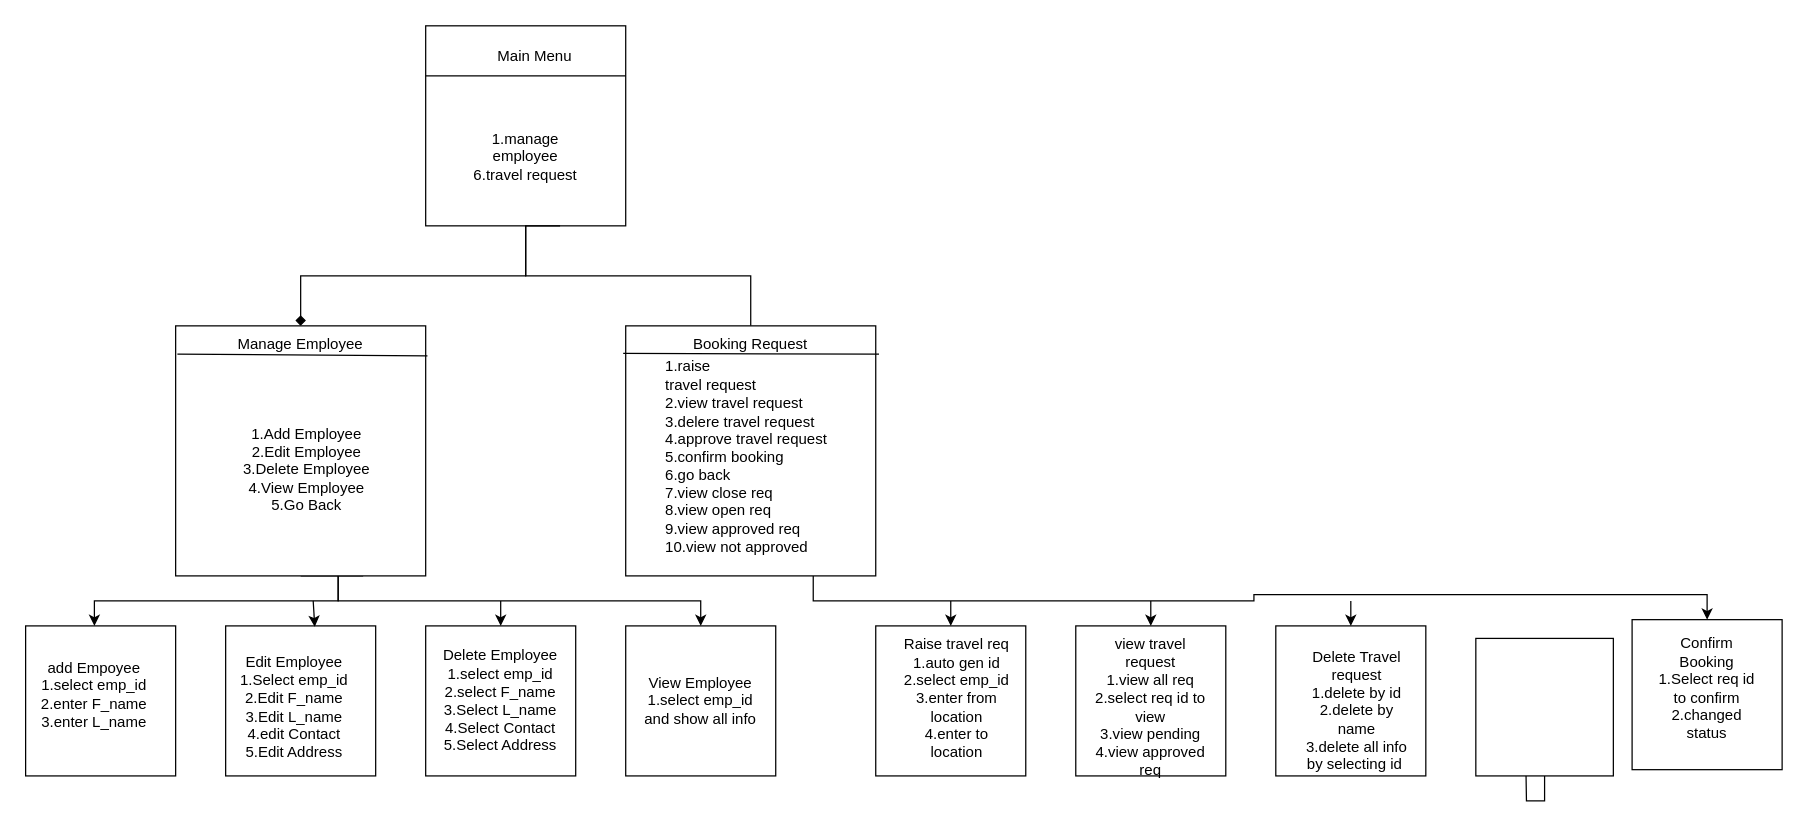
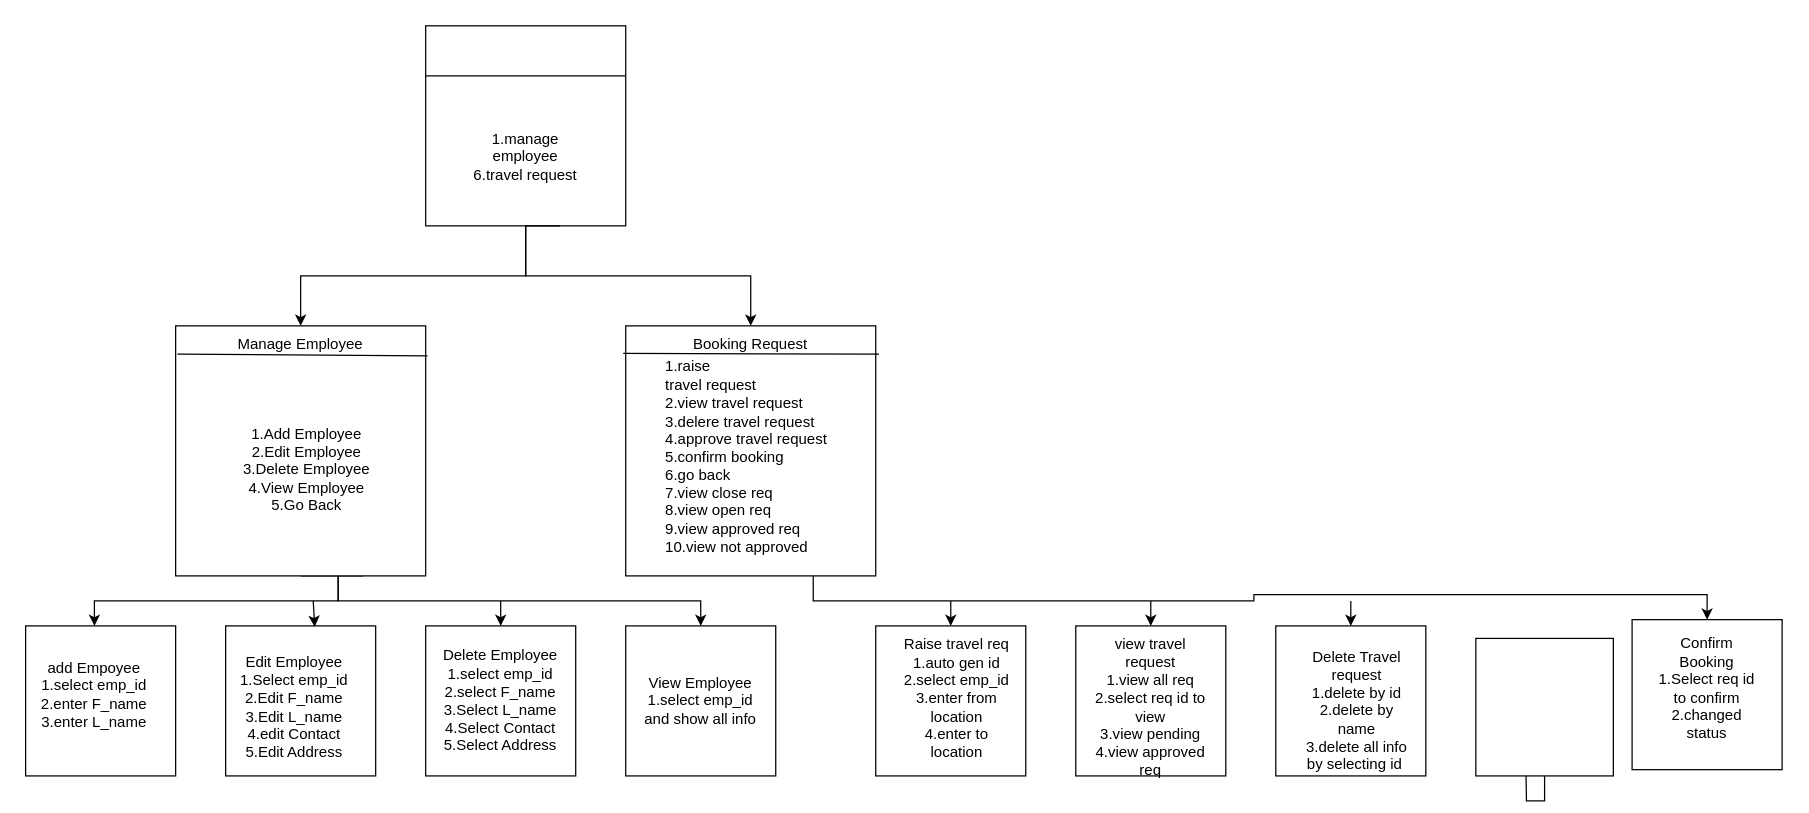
(535, 57) -> none
(301, 315) -> (301, 316)
(751, 319) -> (751, 316)
